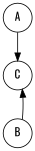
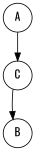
(23, 109) -> (12, 100)
